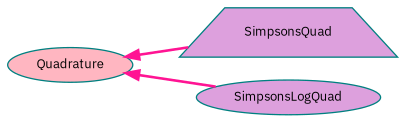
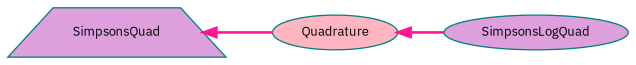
(164, 51) -> (245, 32)
